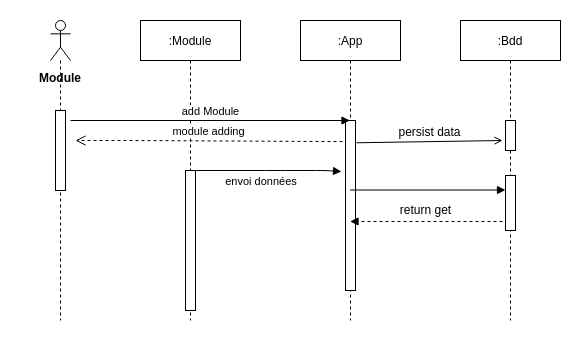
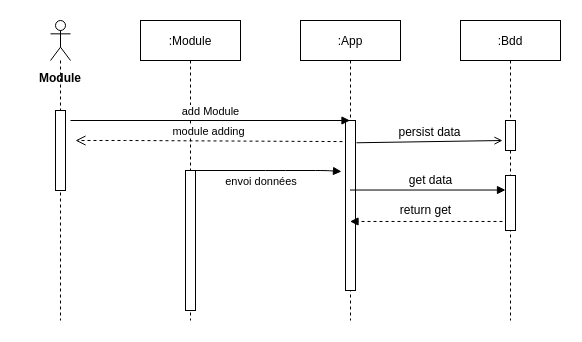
none -> (431, 181)
